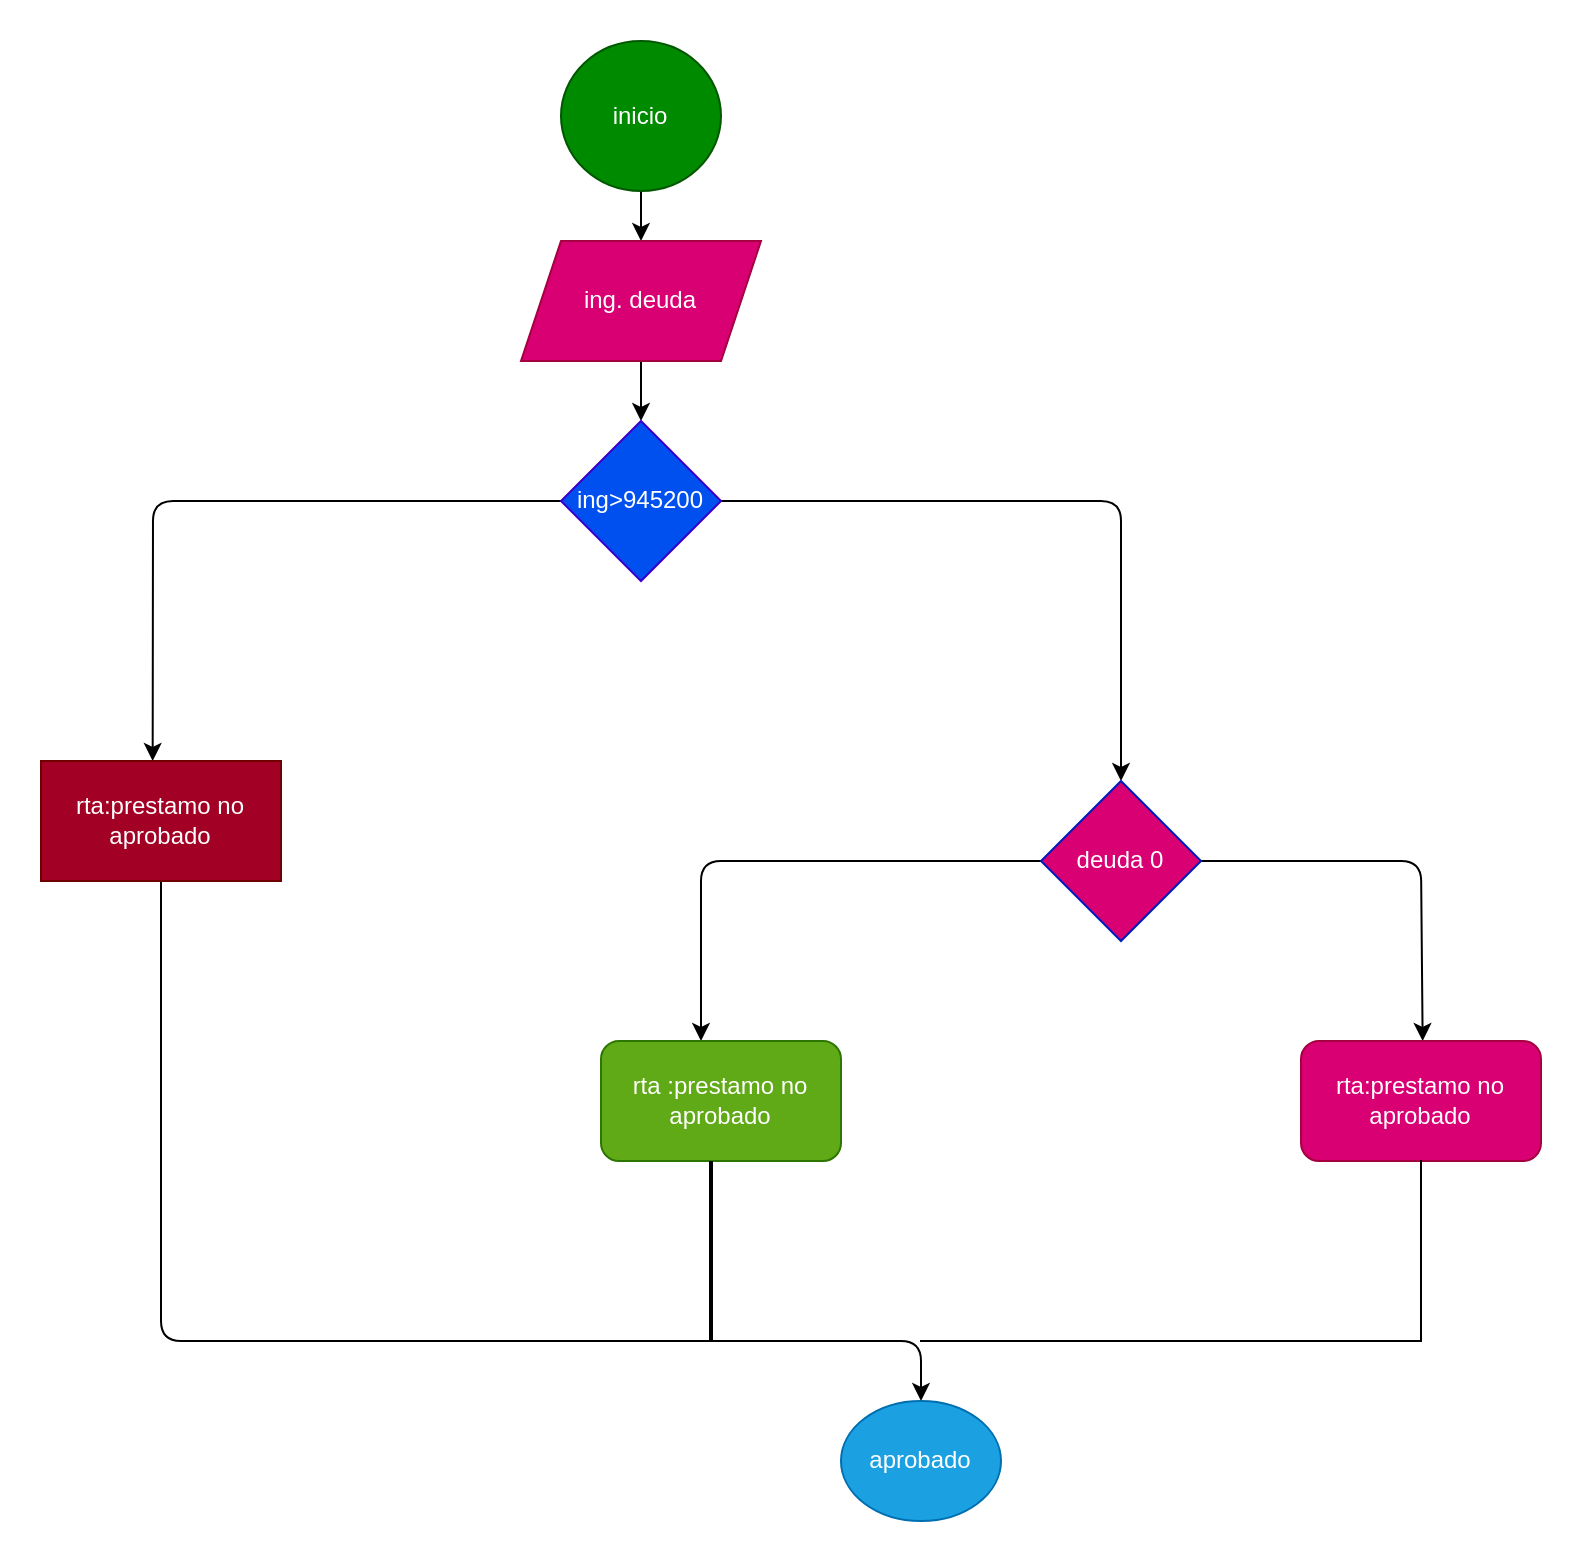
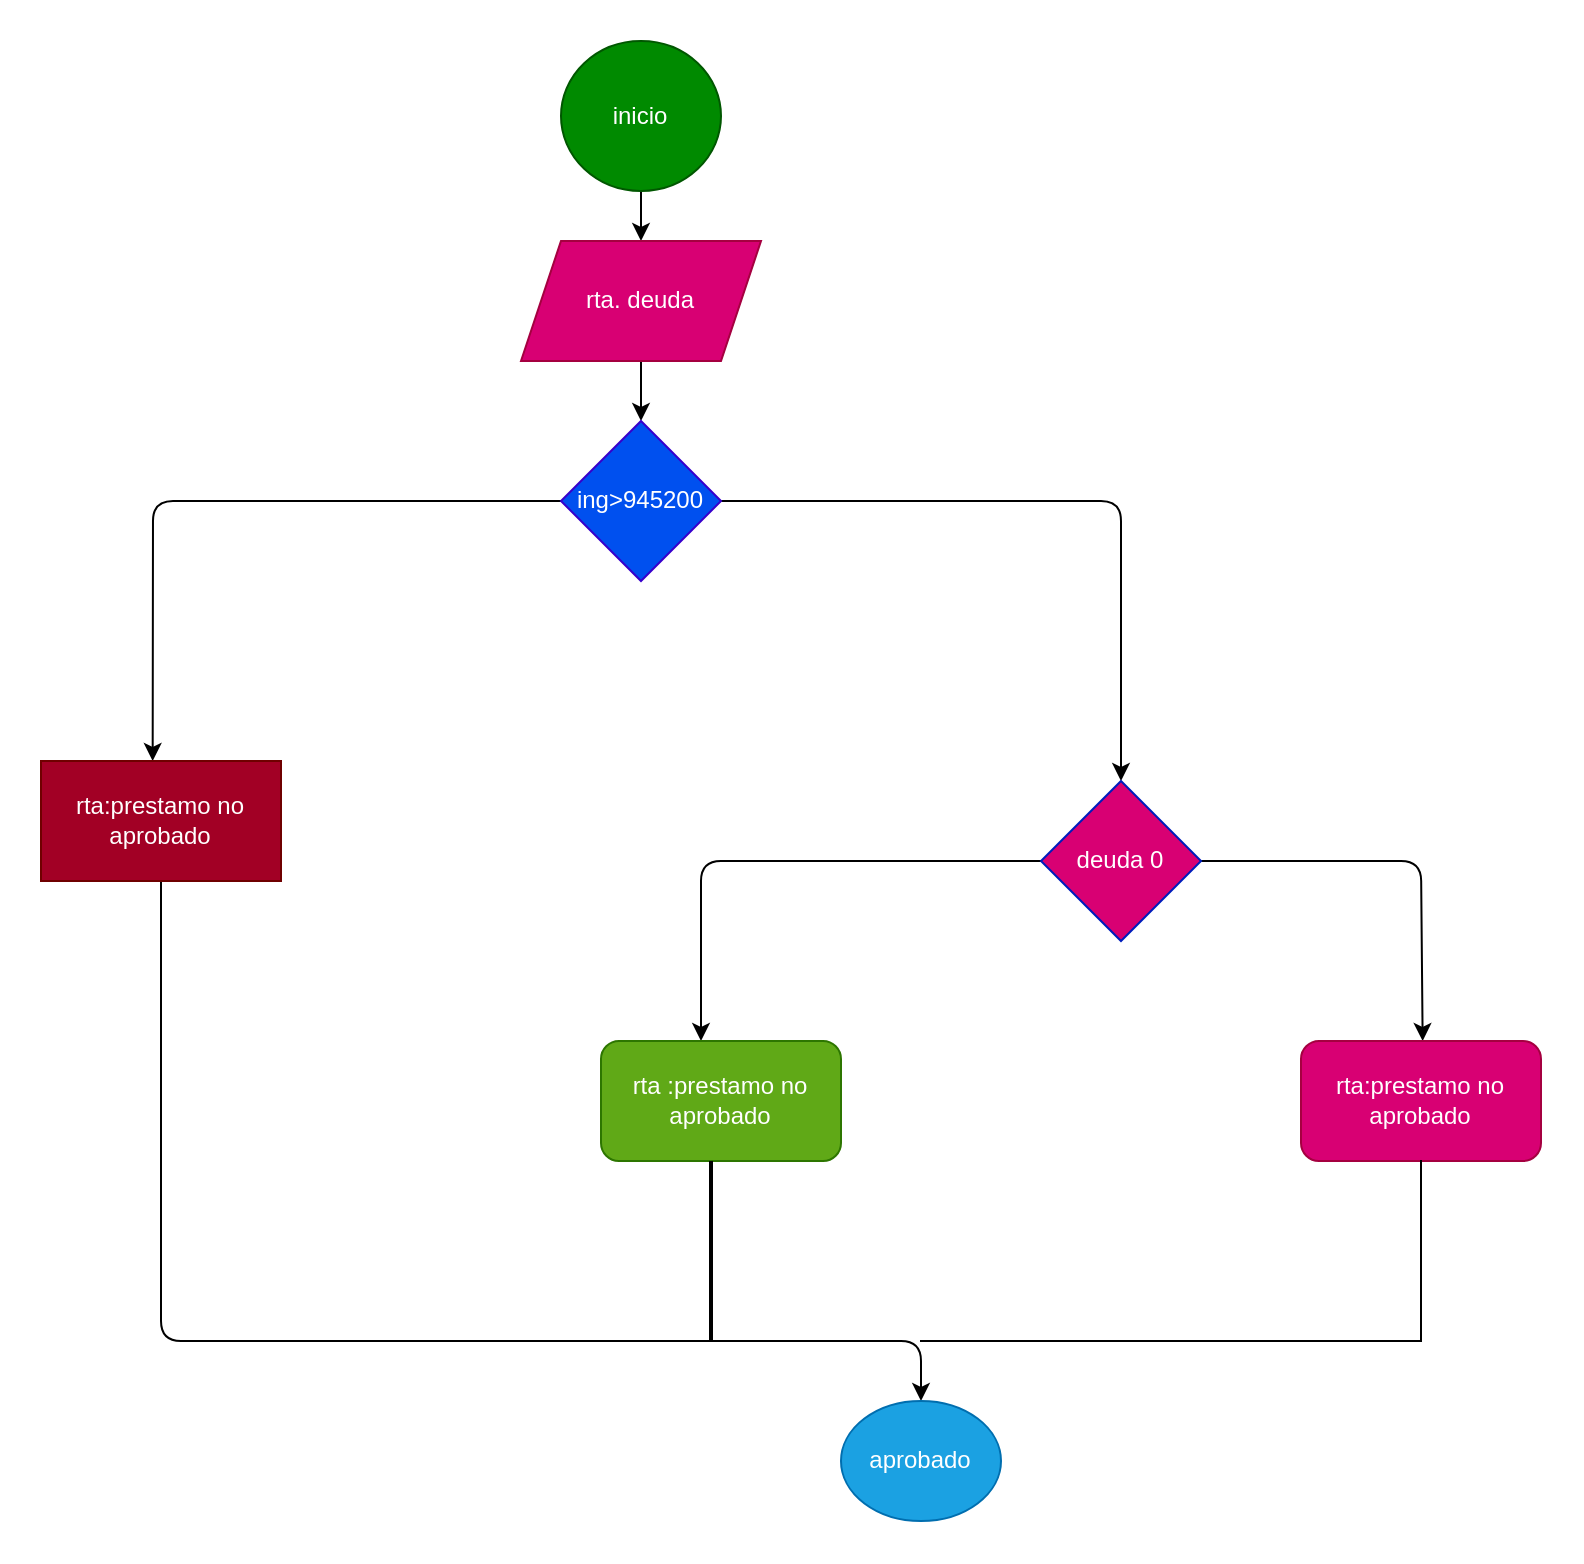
(641, 301) -> (641, 301)
